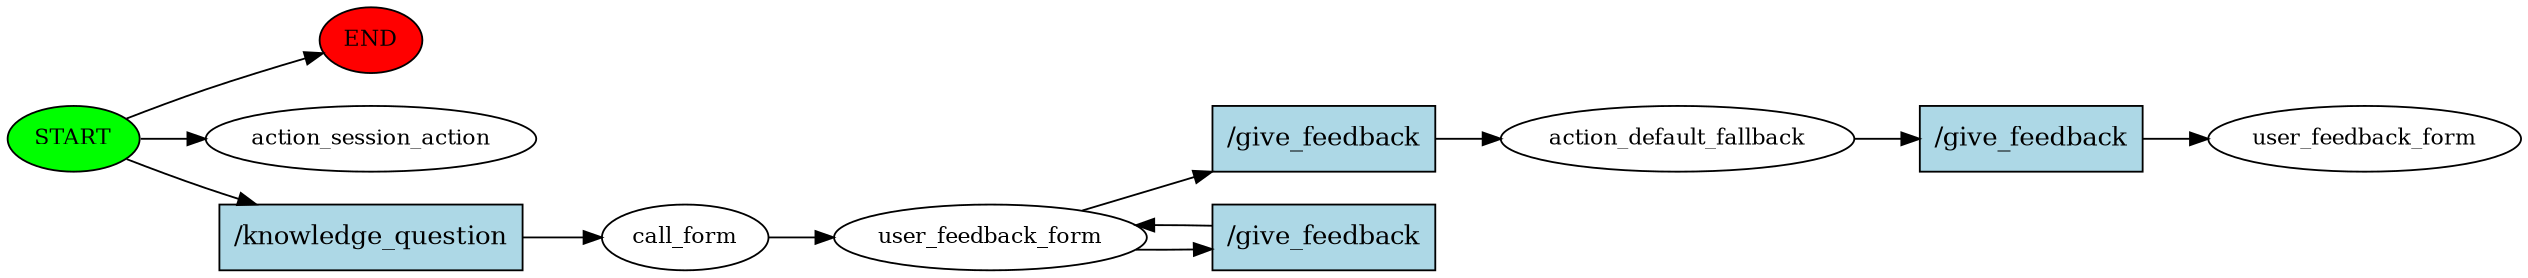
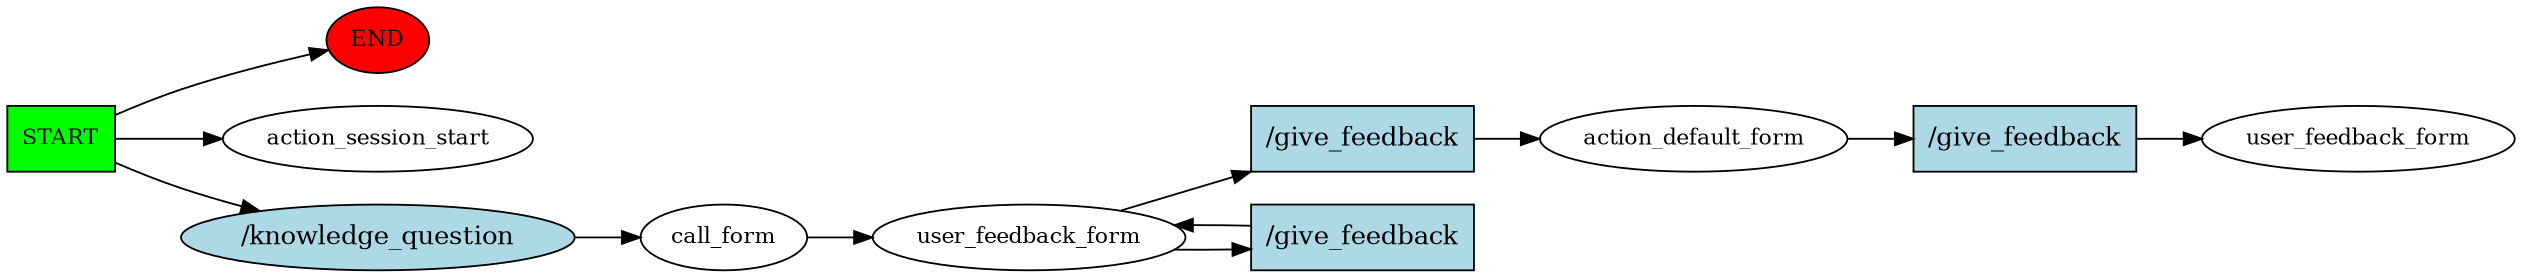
(74, 139) -> (61, 139)
(371, 139) -> (378, 139)
(1678, 139) -> (1694, 139)
(371, 237) -> (378, 237)
